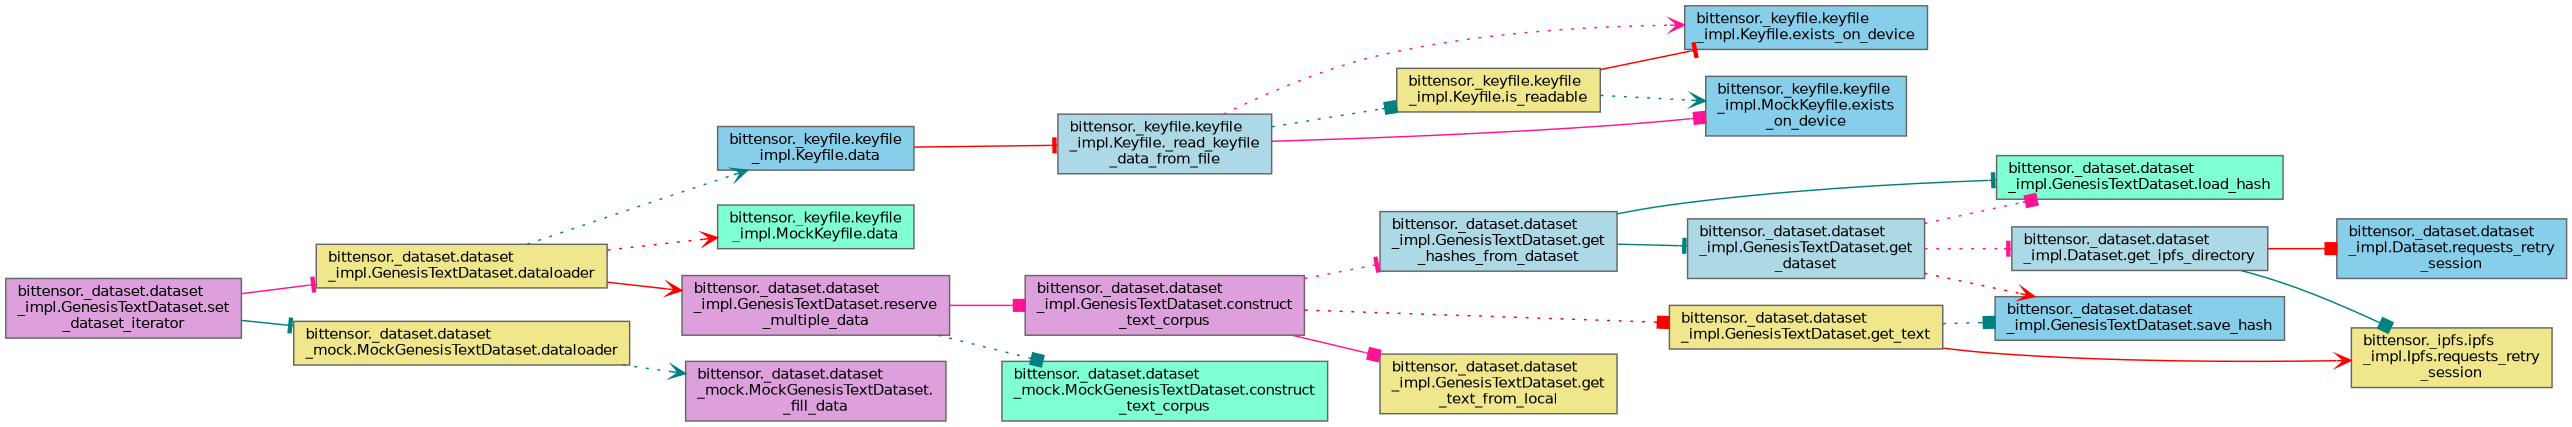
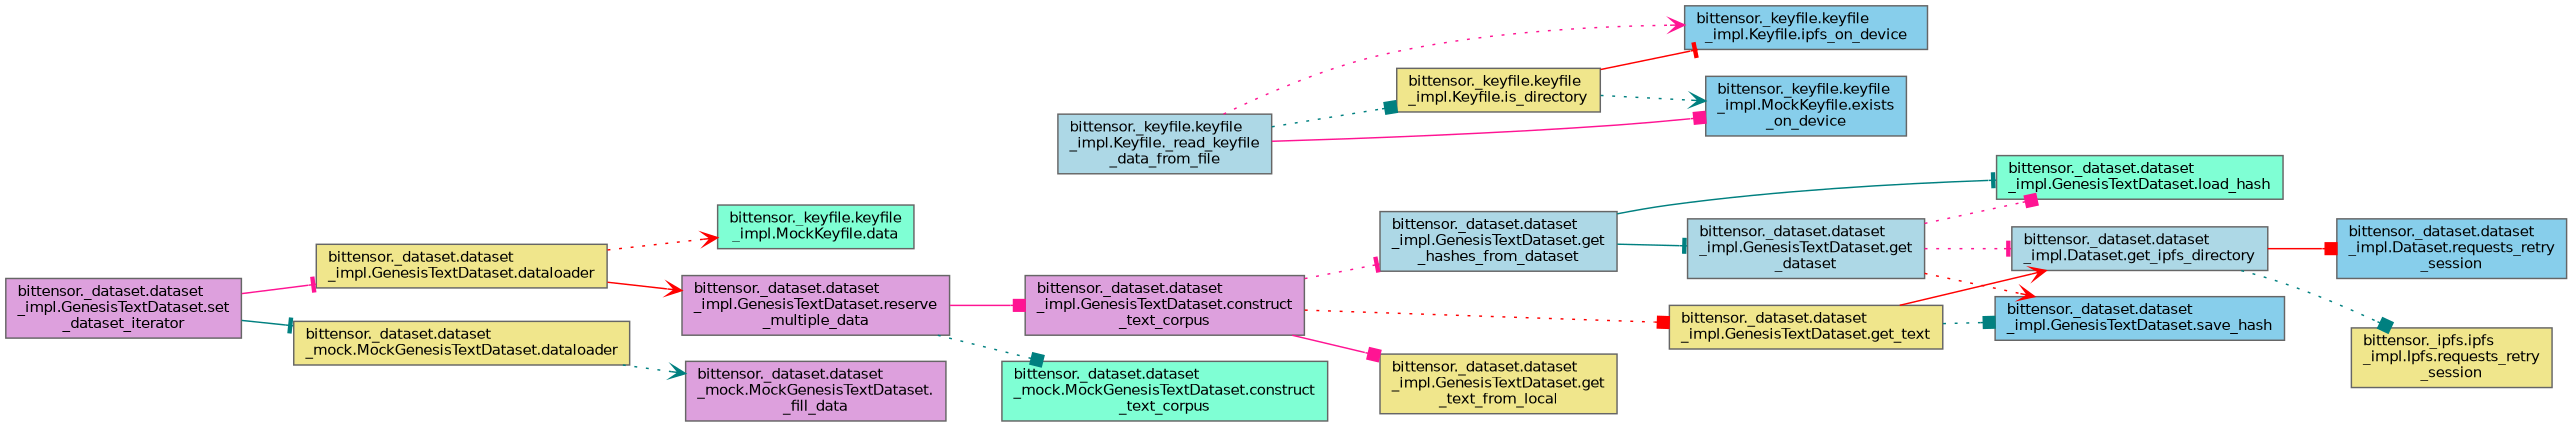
(1806, 28) -> (1806, 28)
(1499, 90) -> (1499, 90)
(816, 148) -> none
(2311, 293) -> (2311, 293)
(2139, 360) -> (1963, 290)
